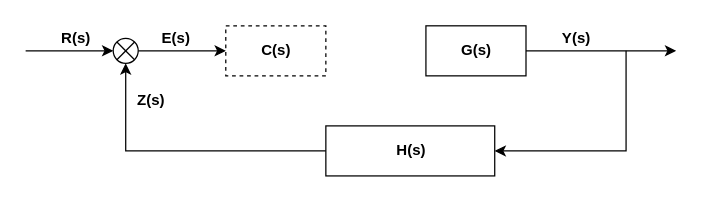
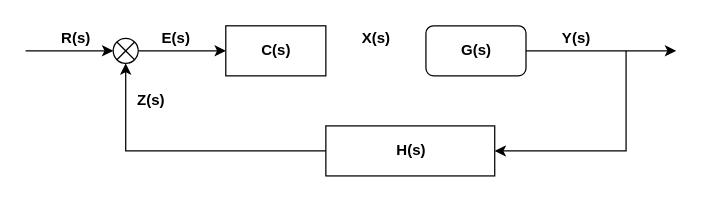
none -> (376, 38)
(276, 51) -> (276, 51)
(476, 51) -> (476, 51)
